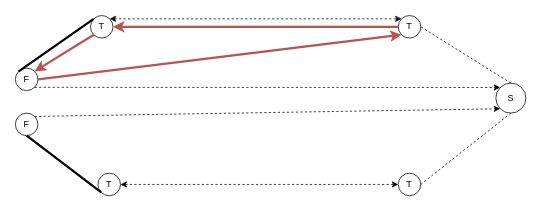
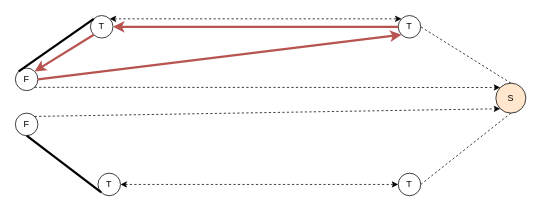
(510, 98) -> (510, 98)
